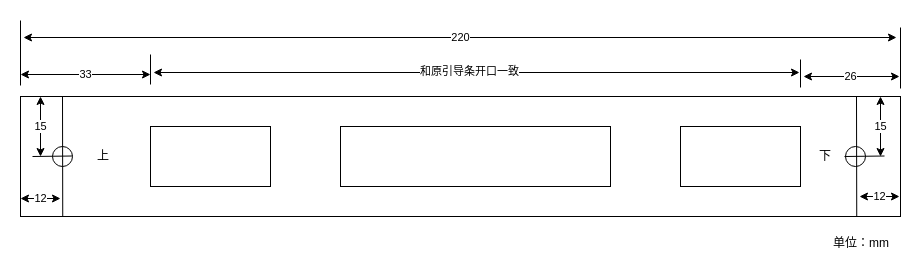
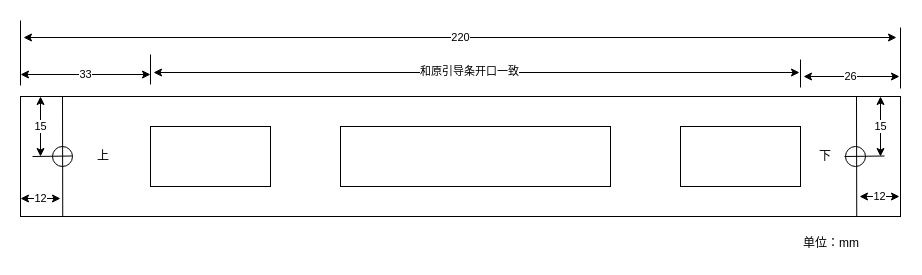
(862, 244) -> (832, 244)
